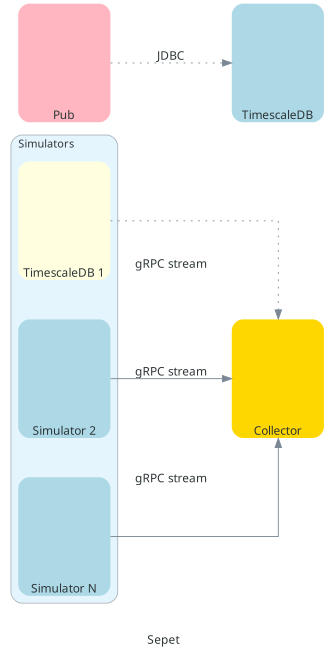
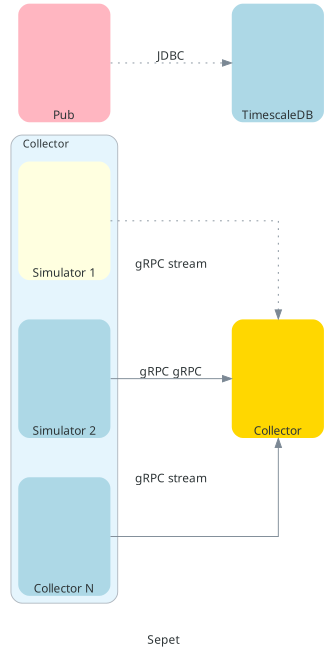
(47, 145) -> (47, 145)
(64, 221) -> (64, 221)
(171, 372) -> (171, 372)
(64, 537) -> (64, 537)
